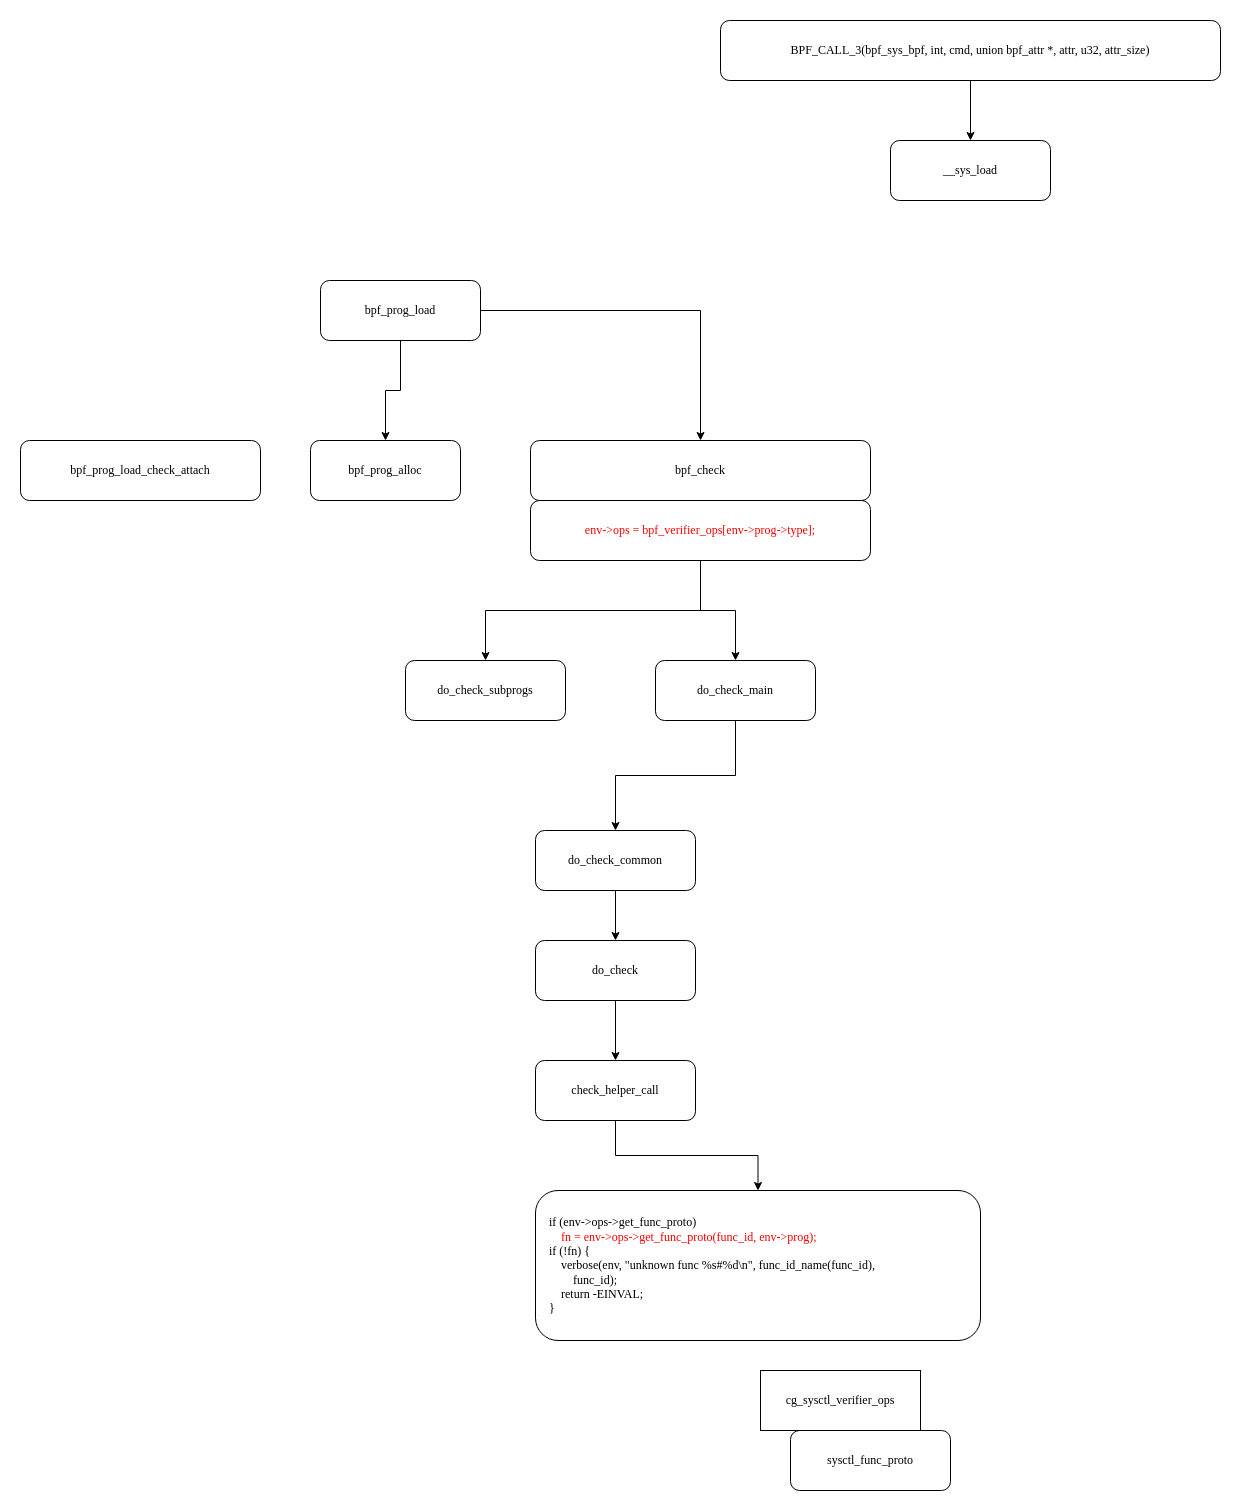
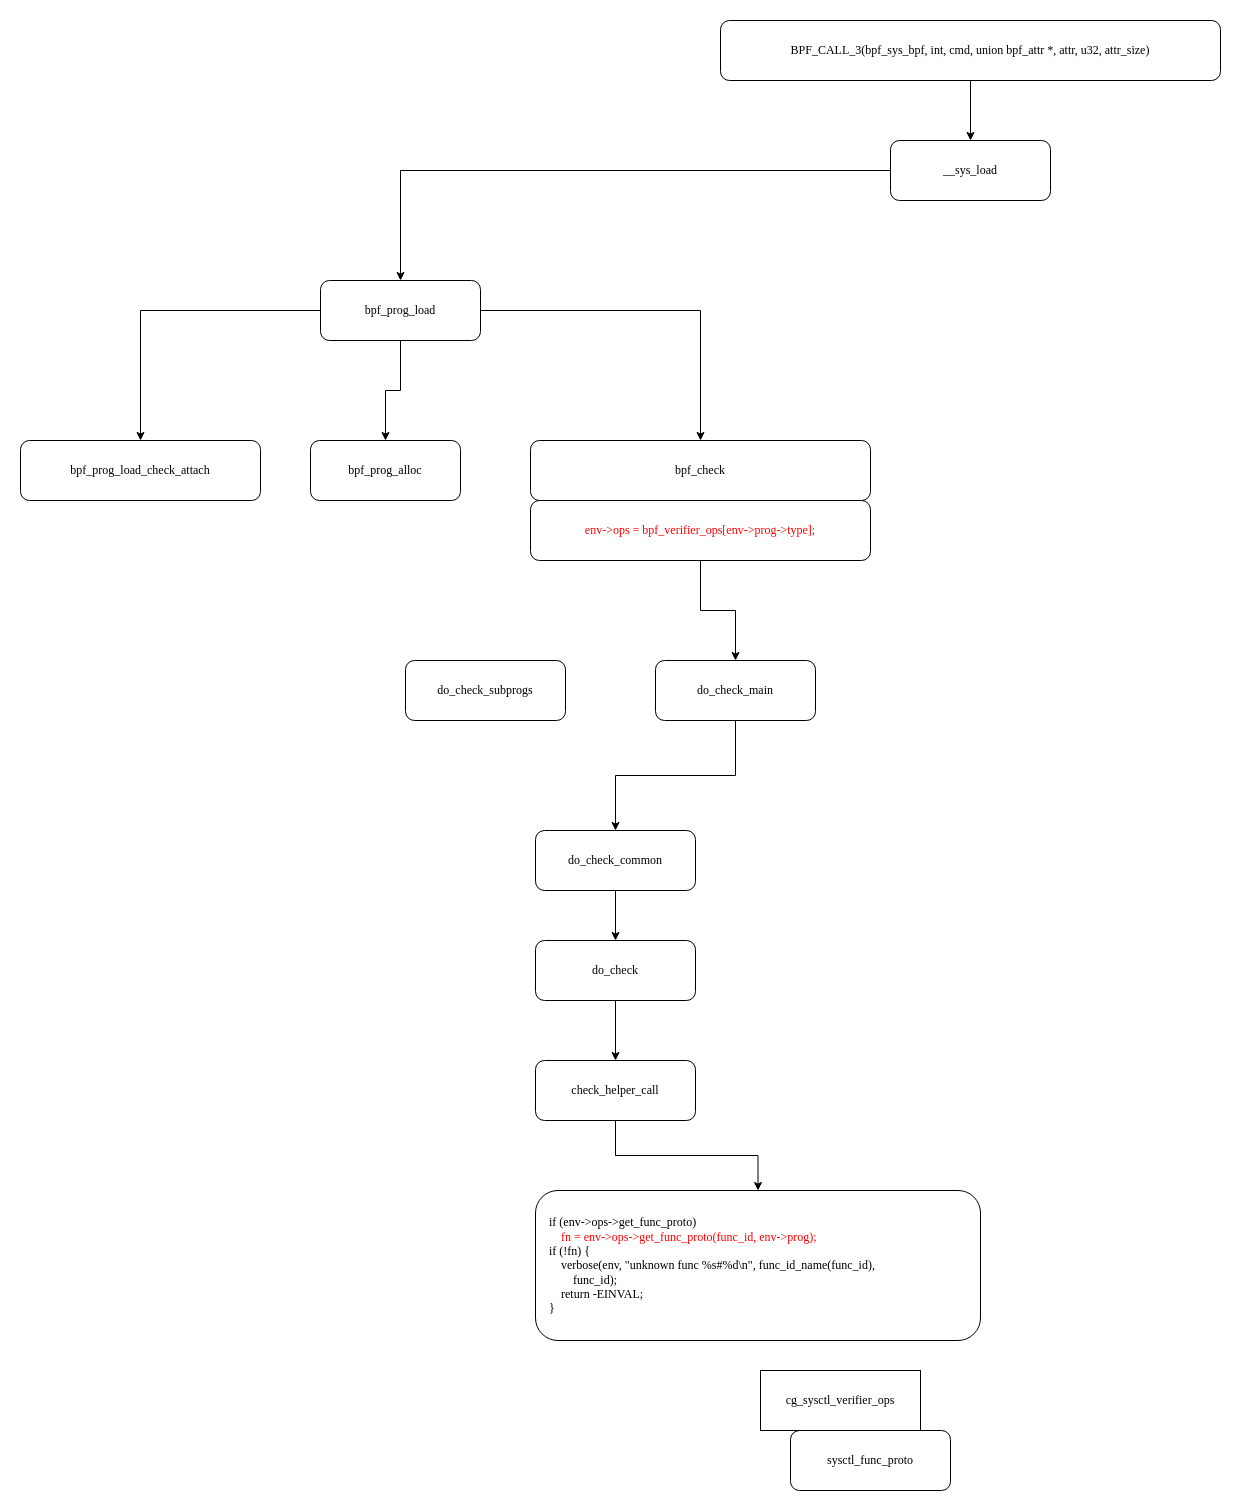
none -> (595, 171)
none -> (170, 311)
(571, 611) -> none
